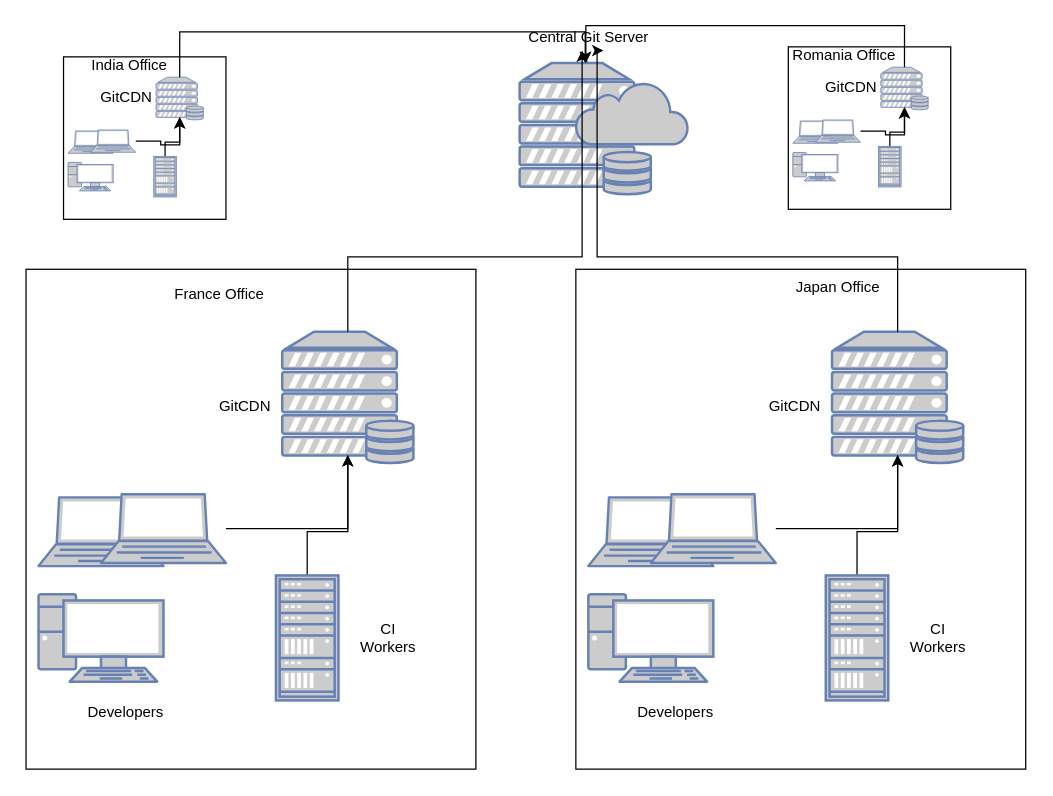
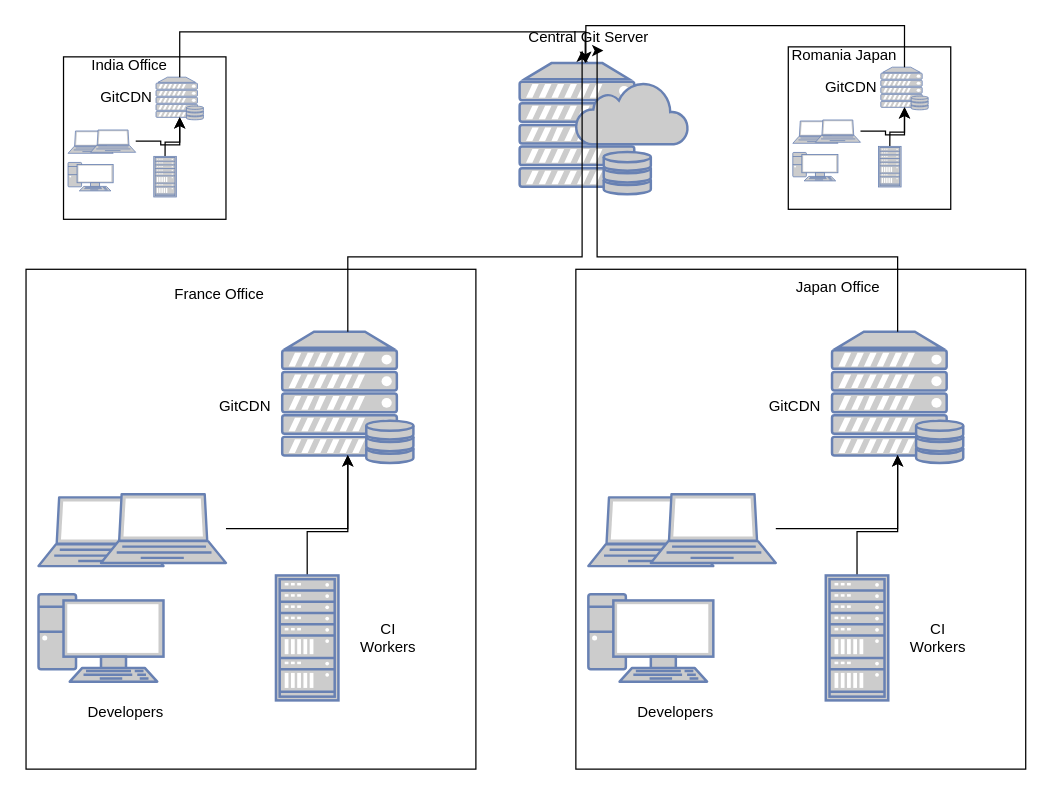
(844, 56) -> (844, 56)
